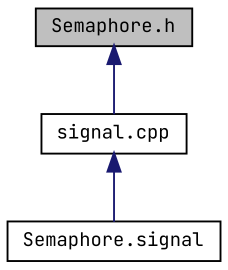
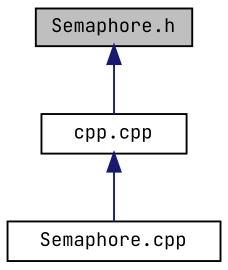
(114, 134) -> (114, 134)
(114, 241) -> (114, 241)
